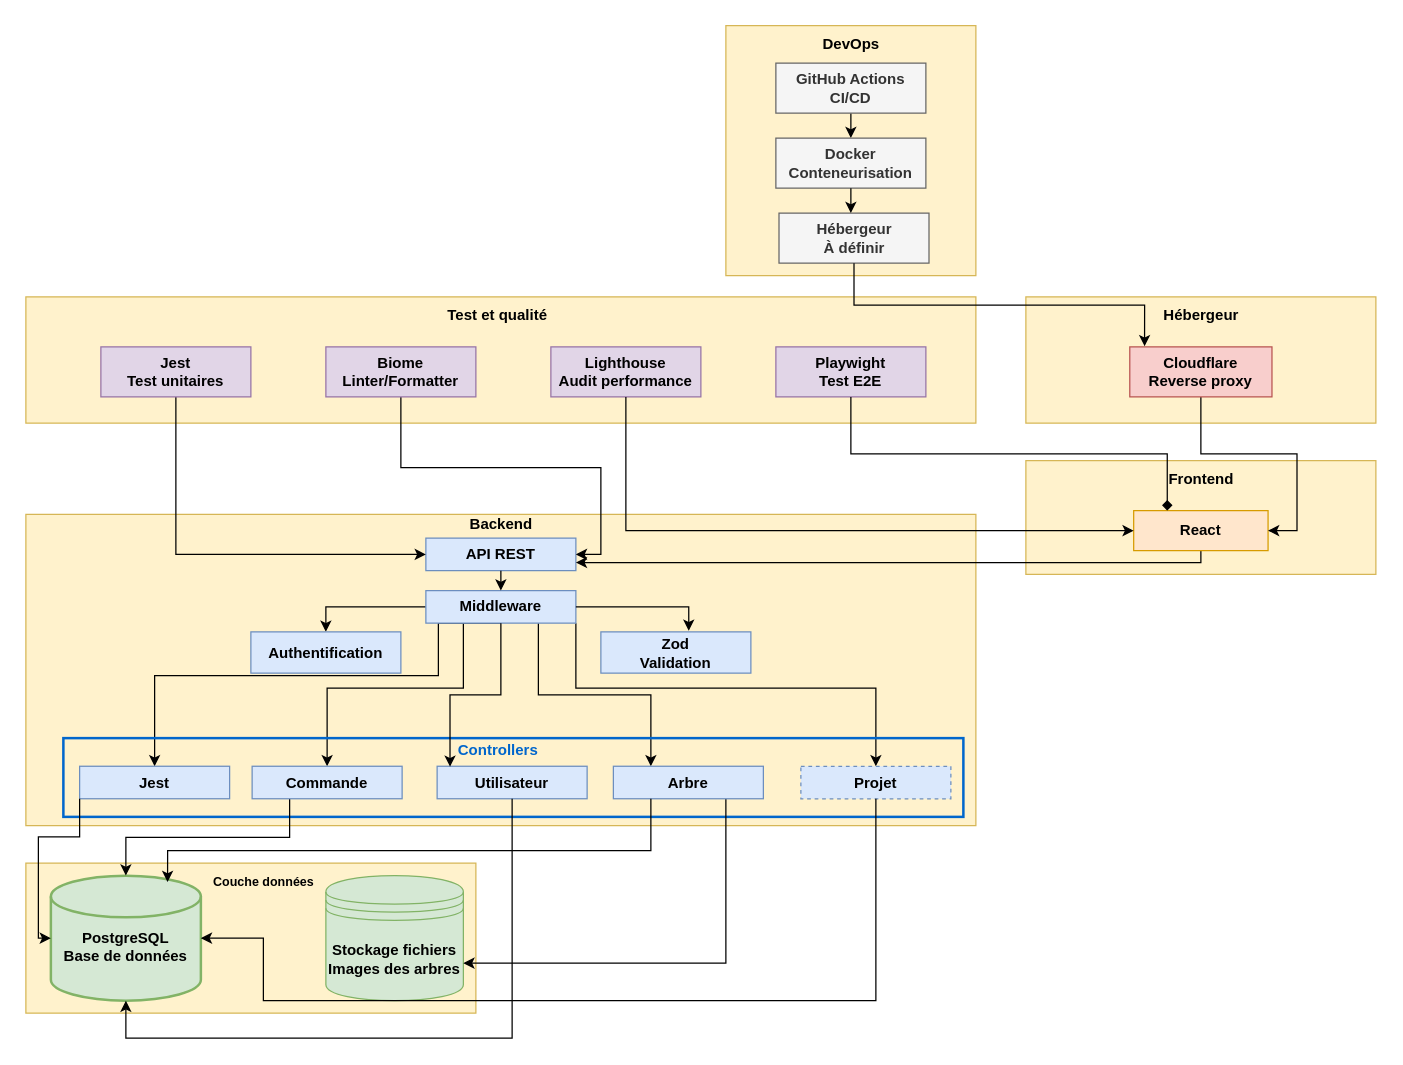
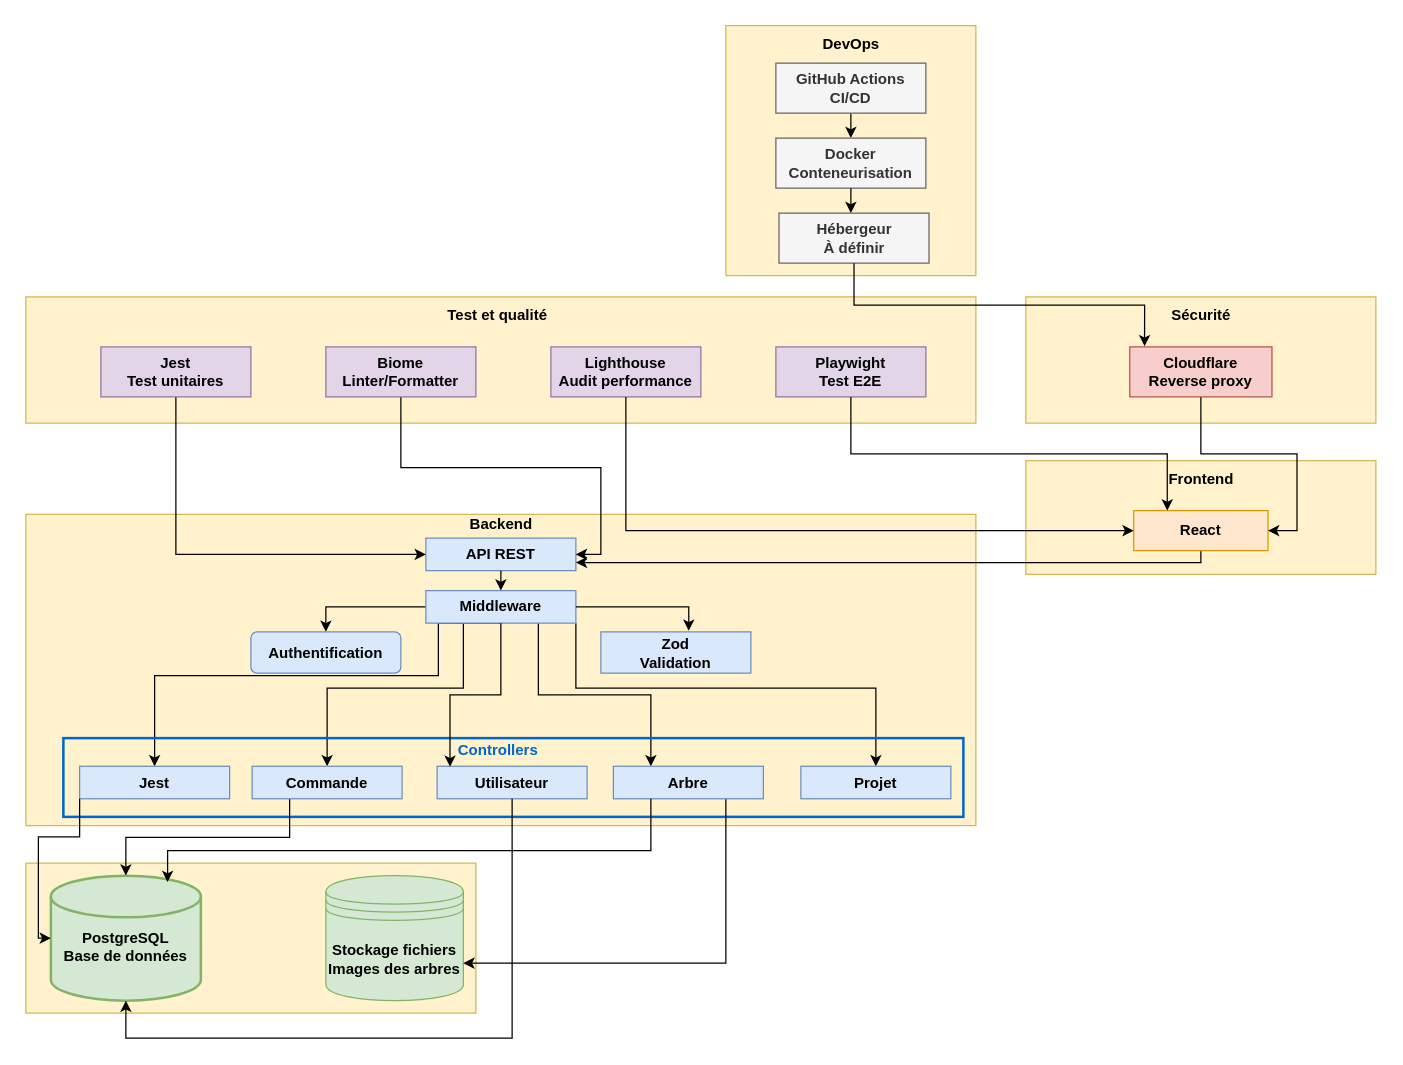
(1201, 316) -> (1201, 316)
(1167, 500) -> (1167, 501)
(326, 653) -> (326, 653)
(876, 783) -> (876, 783)
(263, 882) -> none
(612, 1001) -> none
